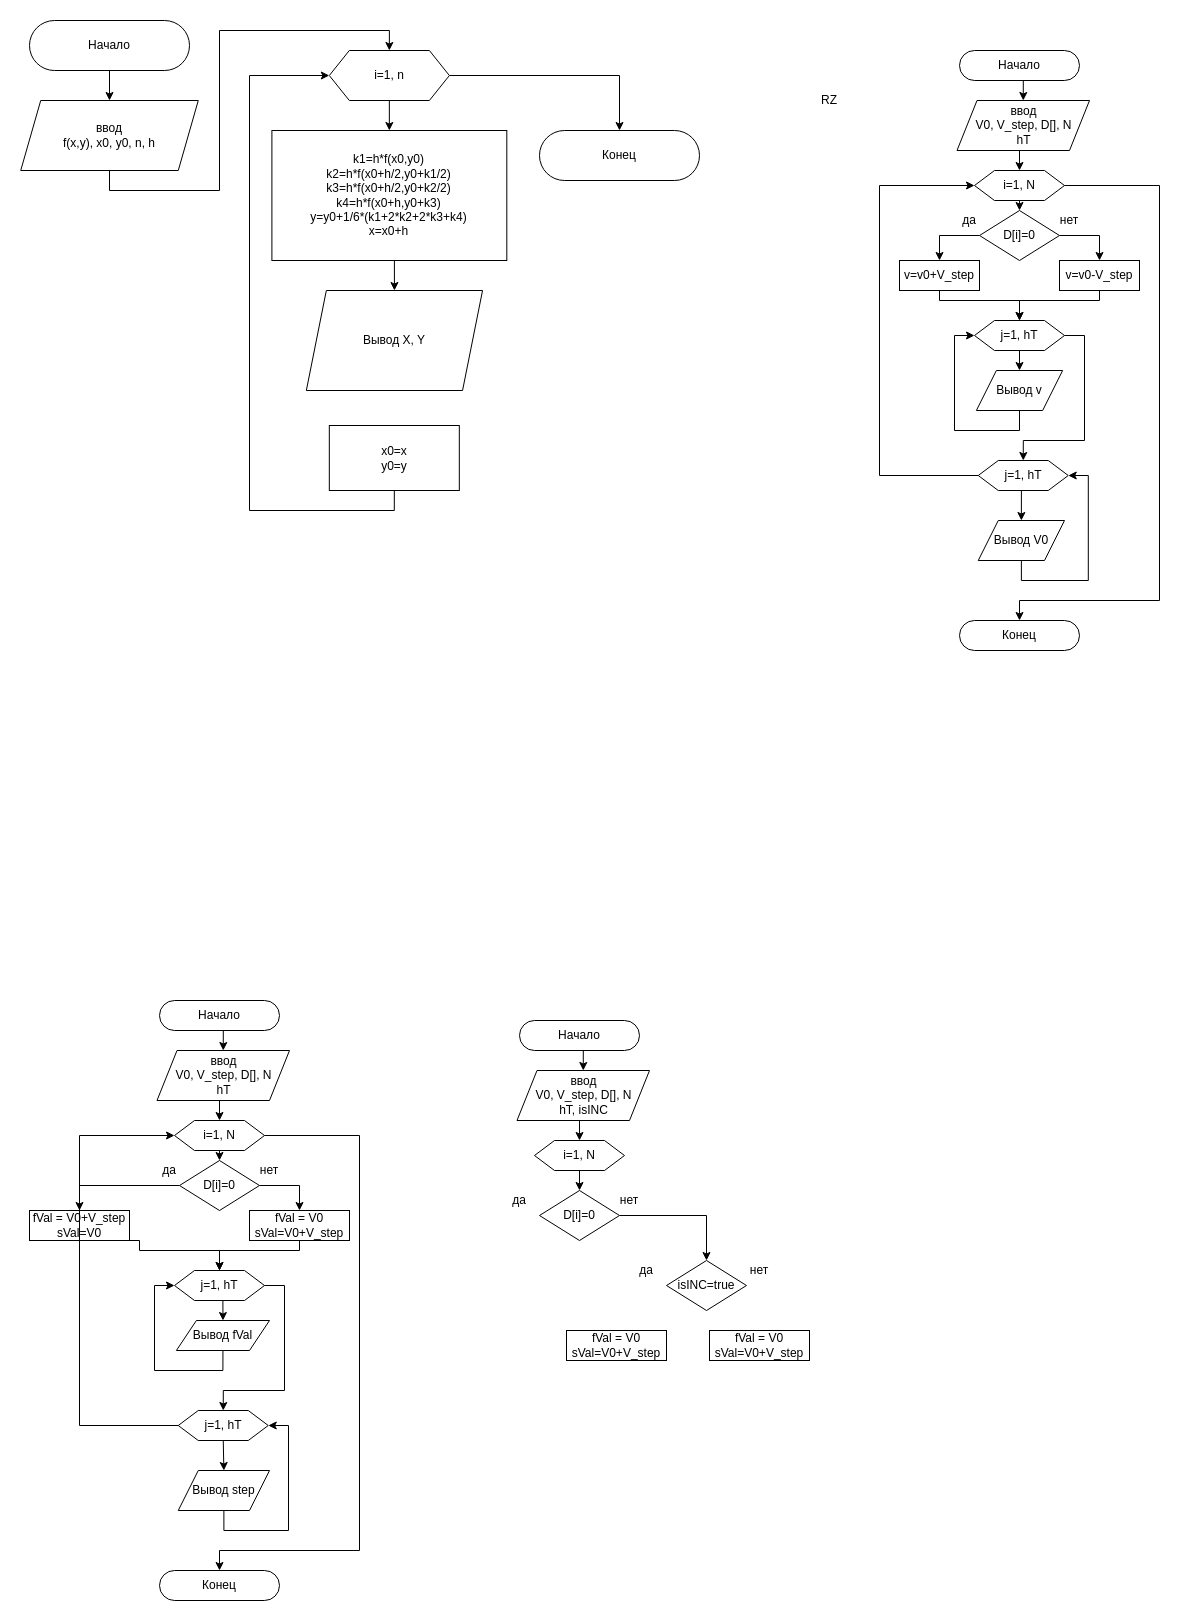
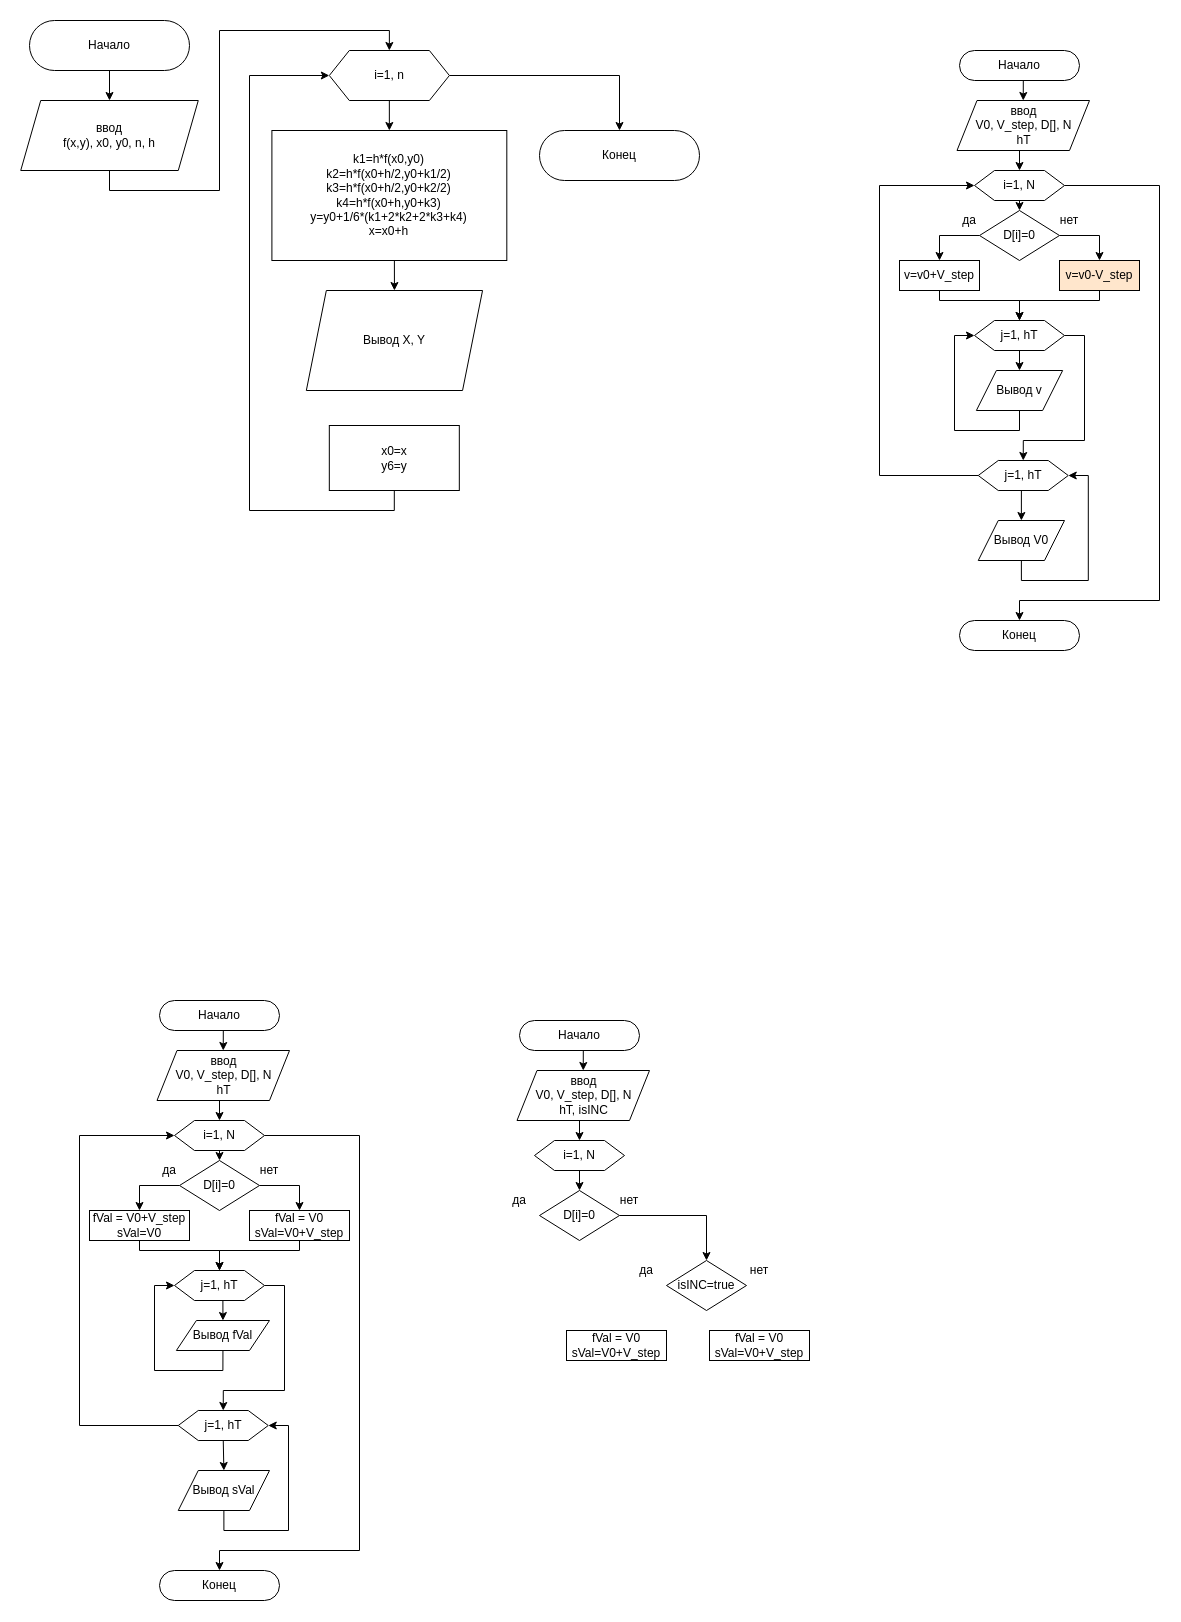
(830, 101) -> none
(1100, 276) -> (1100, 276)
(395, 459) -> (395, 459)
(80, 1226) -> (140, 1226)
(224, 1491) -> (224, 1491)
